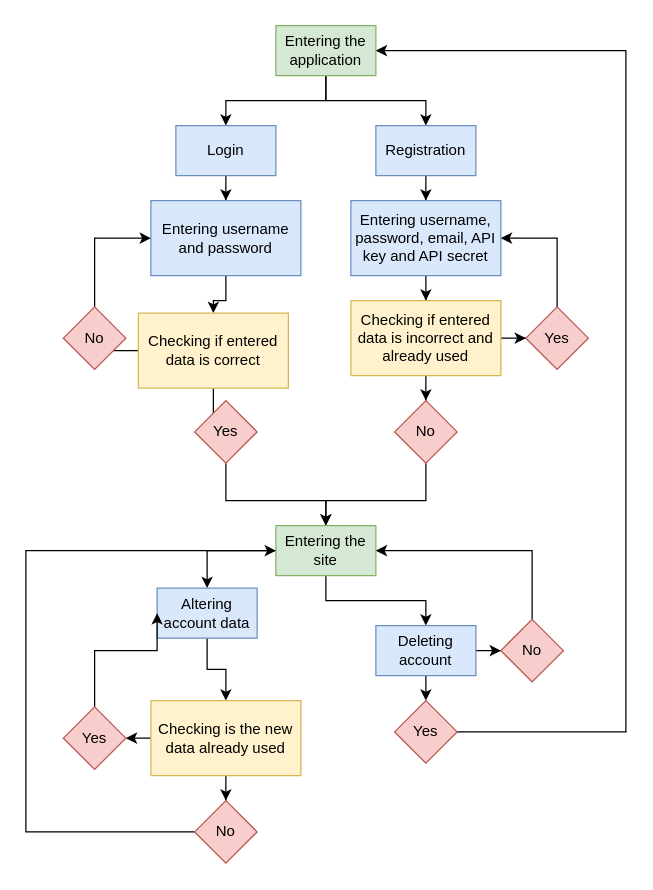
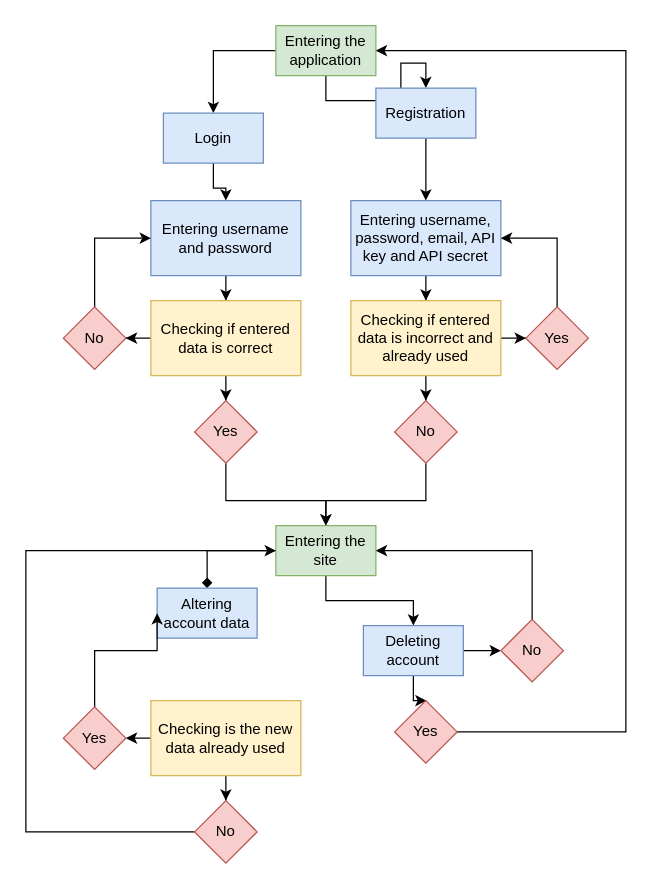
(226, 151) -> (213, 138)
(426, 151) -> (426, 113)
(213, 351) -> (226, 338)
(207, 578) -> (207, 577)
(426, 651) -> (413, 651)
(212, 669) -> none
